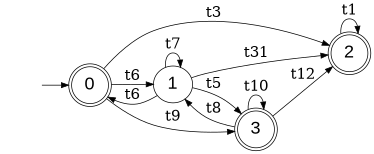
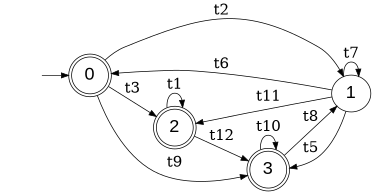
(256, 53) -> (268, 97)
(132, 76) -> (222, 11)
(300, 94) -> (218, 147)
